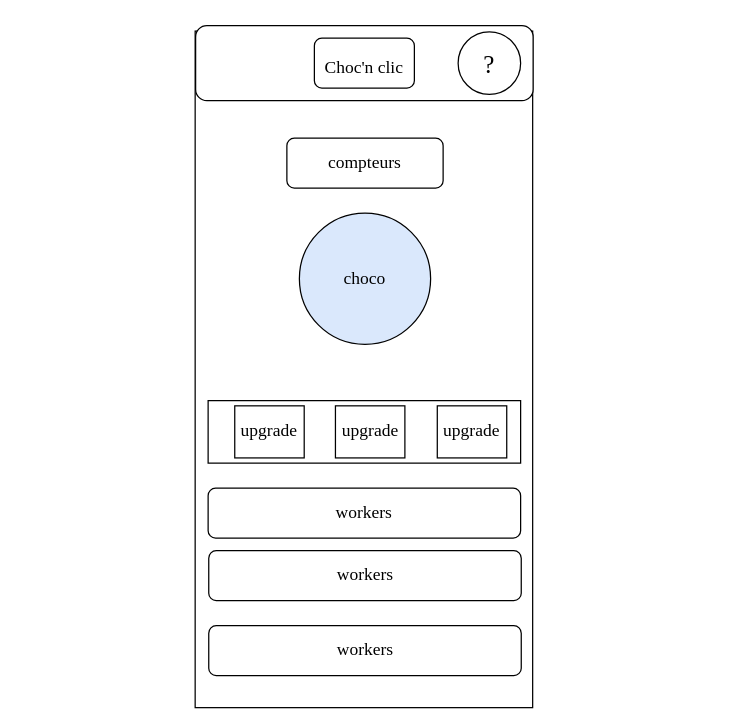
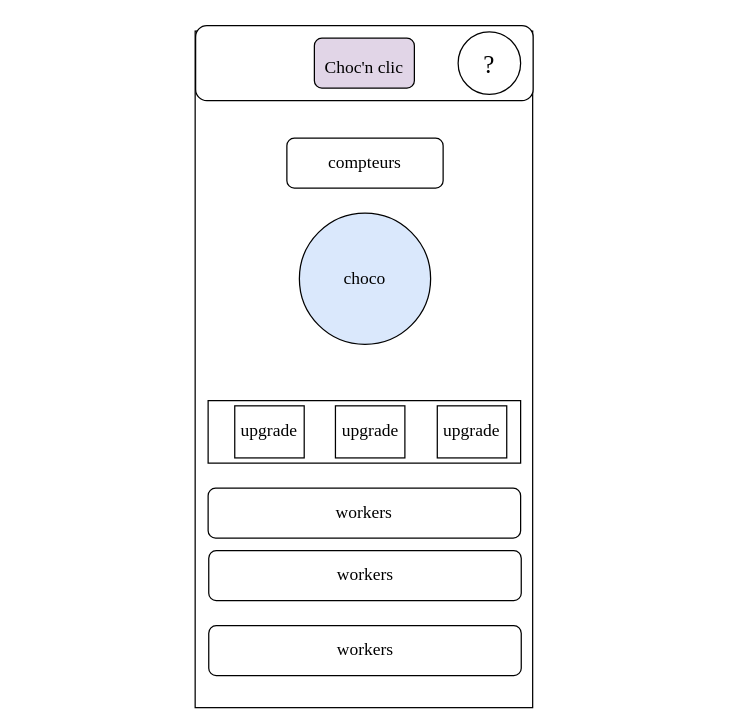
(364, 63) -> (364, 63)
